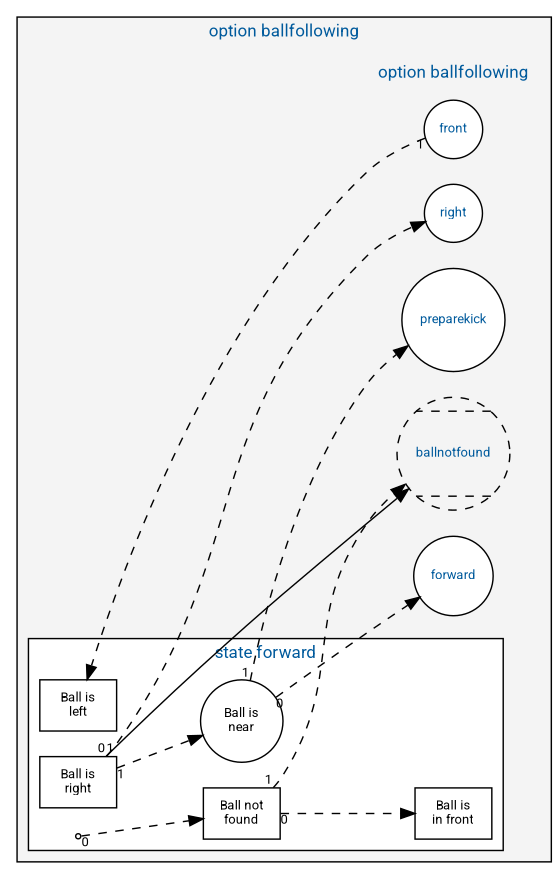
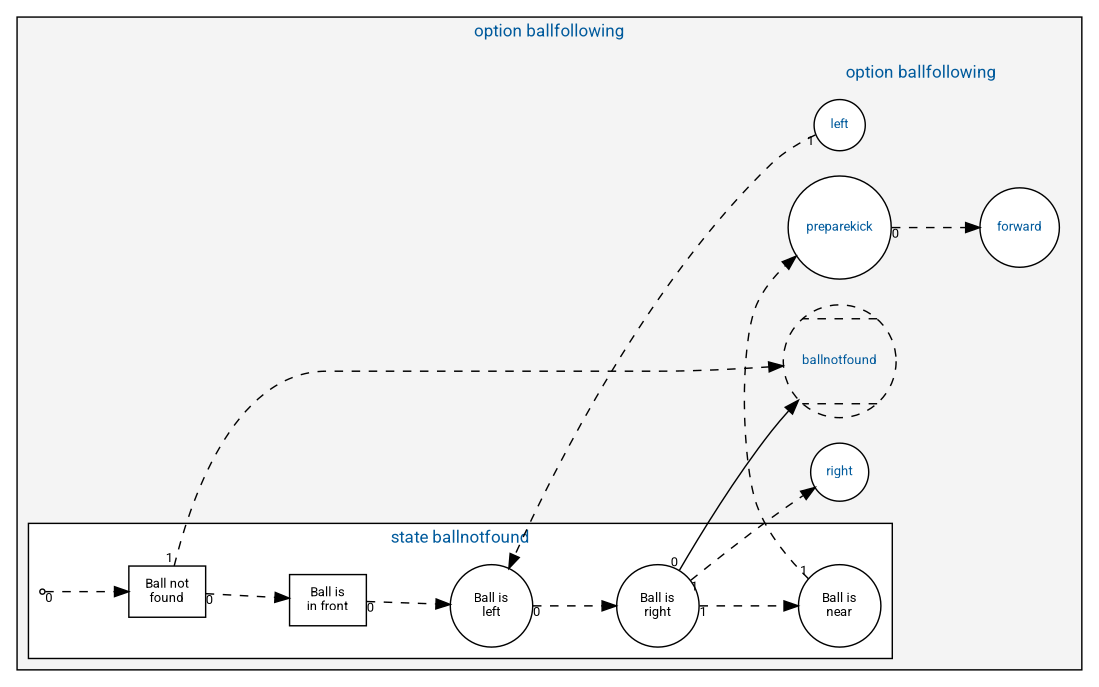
(453, 129) -> (840, 125)
none -> (401, 603)
none -> (567, 606)
(341, 651) -> (929, 228)
(266, 654) -> (460, 538)
(78, 705) -> (492, 606)
(78, 782) -> (658, 606)
